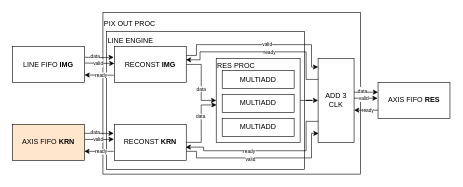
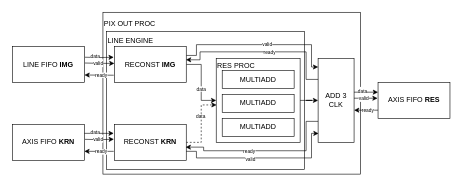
(201, 127) -> (201, 127)
(48, 143) -> (48, 143)
